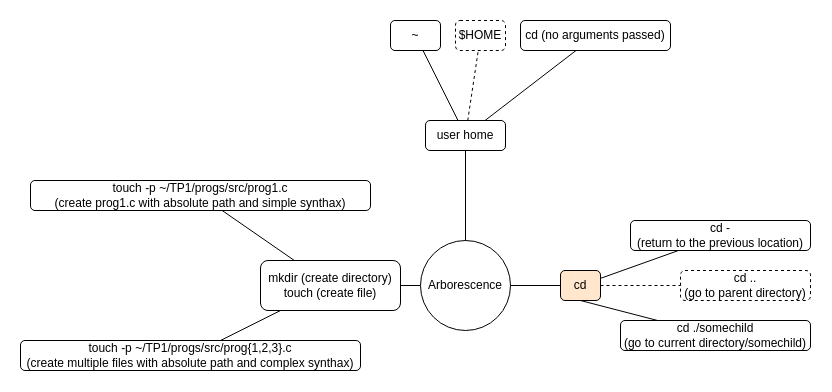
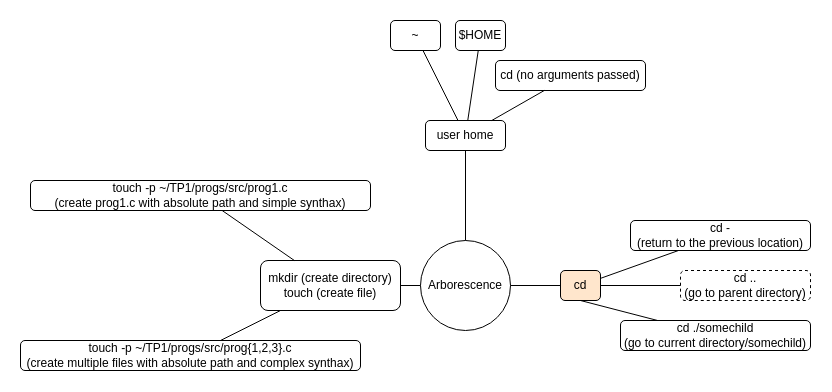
(481, 36) -> (481, 36)
(596, 36) -> (571, 76)
(473, 85) -> (473, 85)
(641, 286) -> (641, 286)
